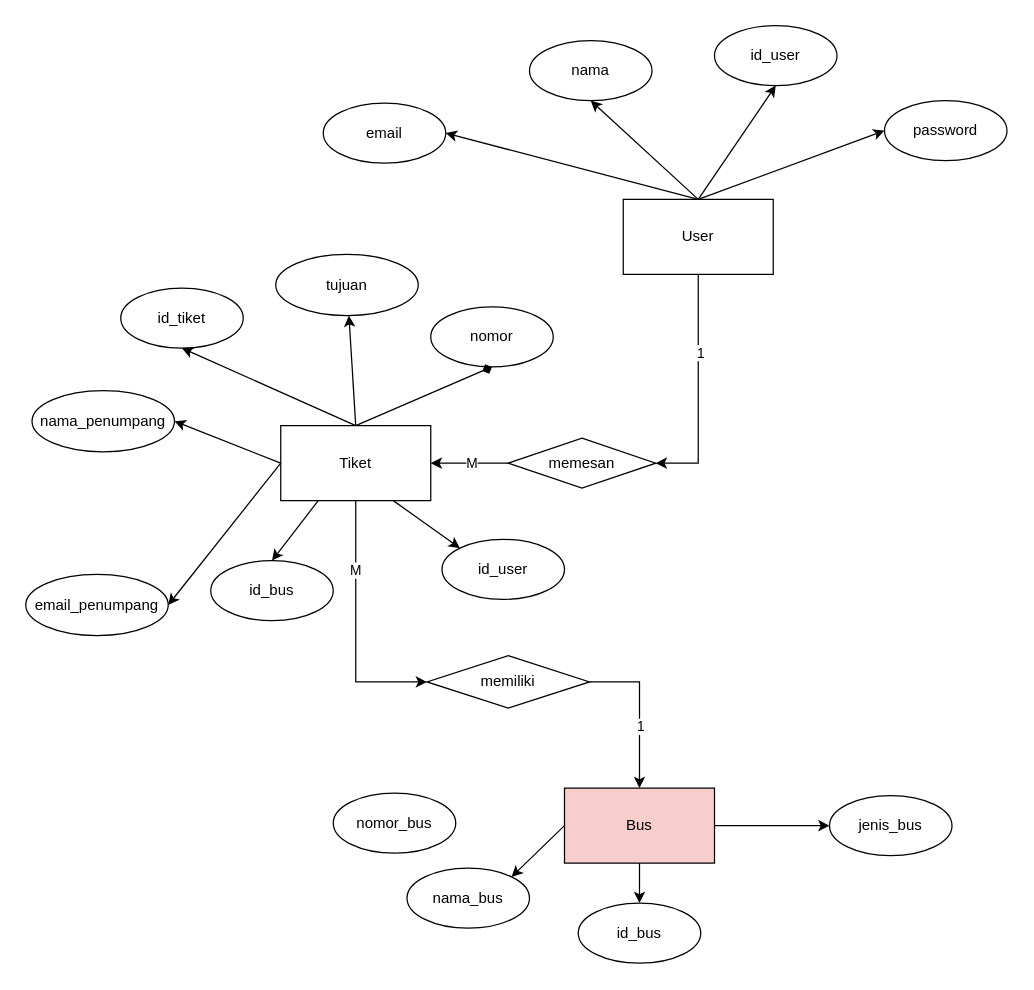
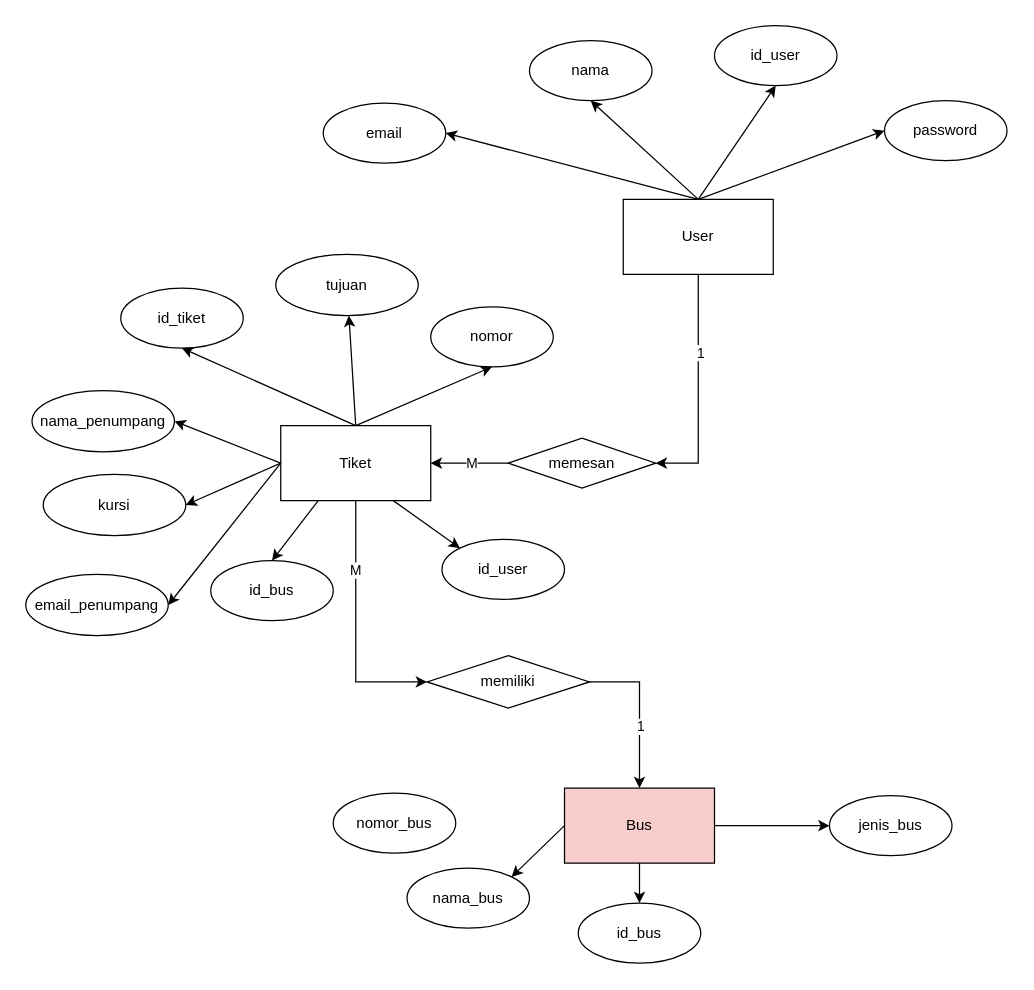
(482, 371) -> (483, 371)
none -> (234, 483)
none -> (114, 505)
